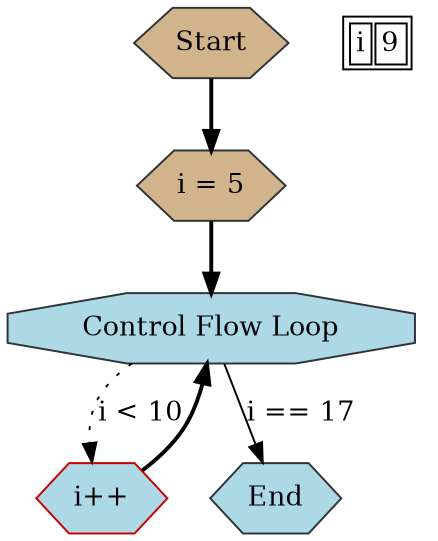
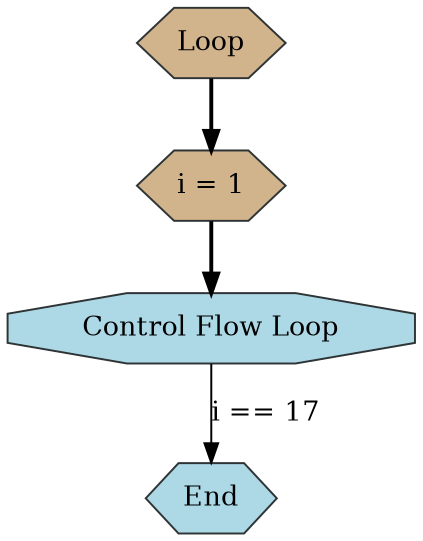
(211, 43) -> (211, 43)
(377, 43) -> none
(211, 186) -> (211, 186)
(102, 498) -> none
